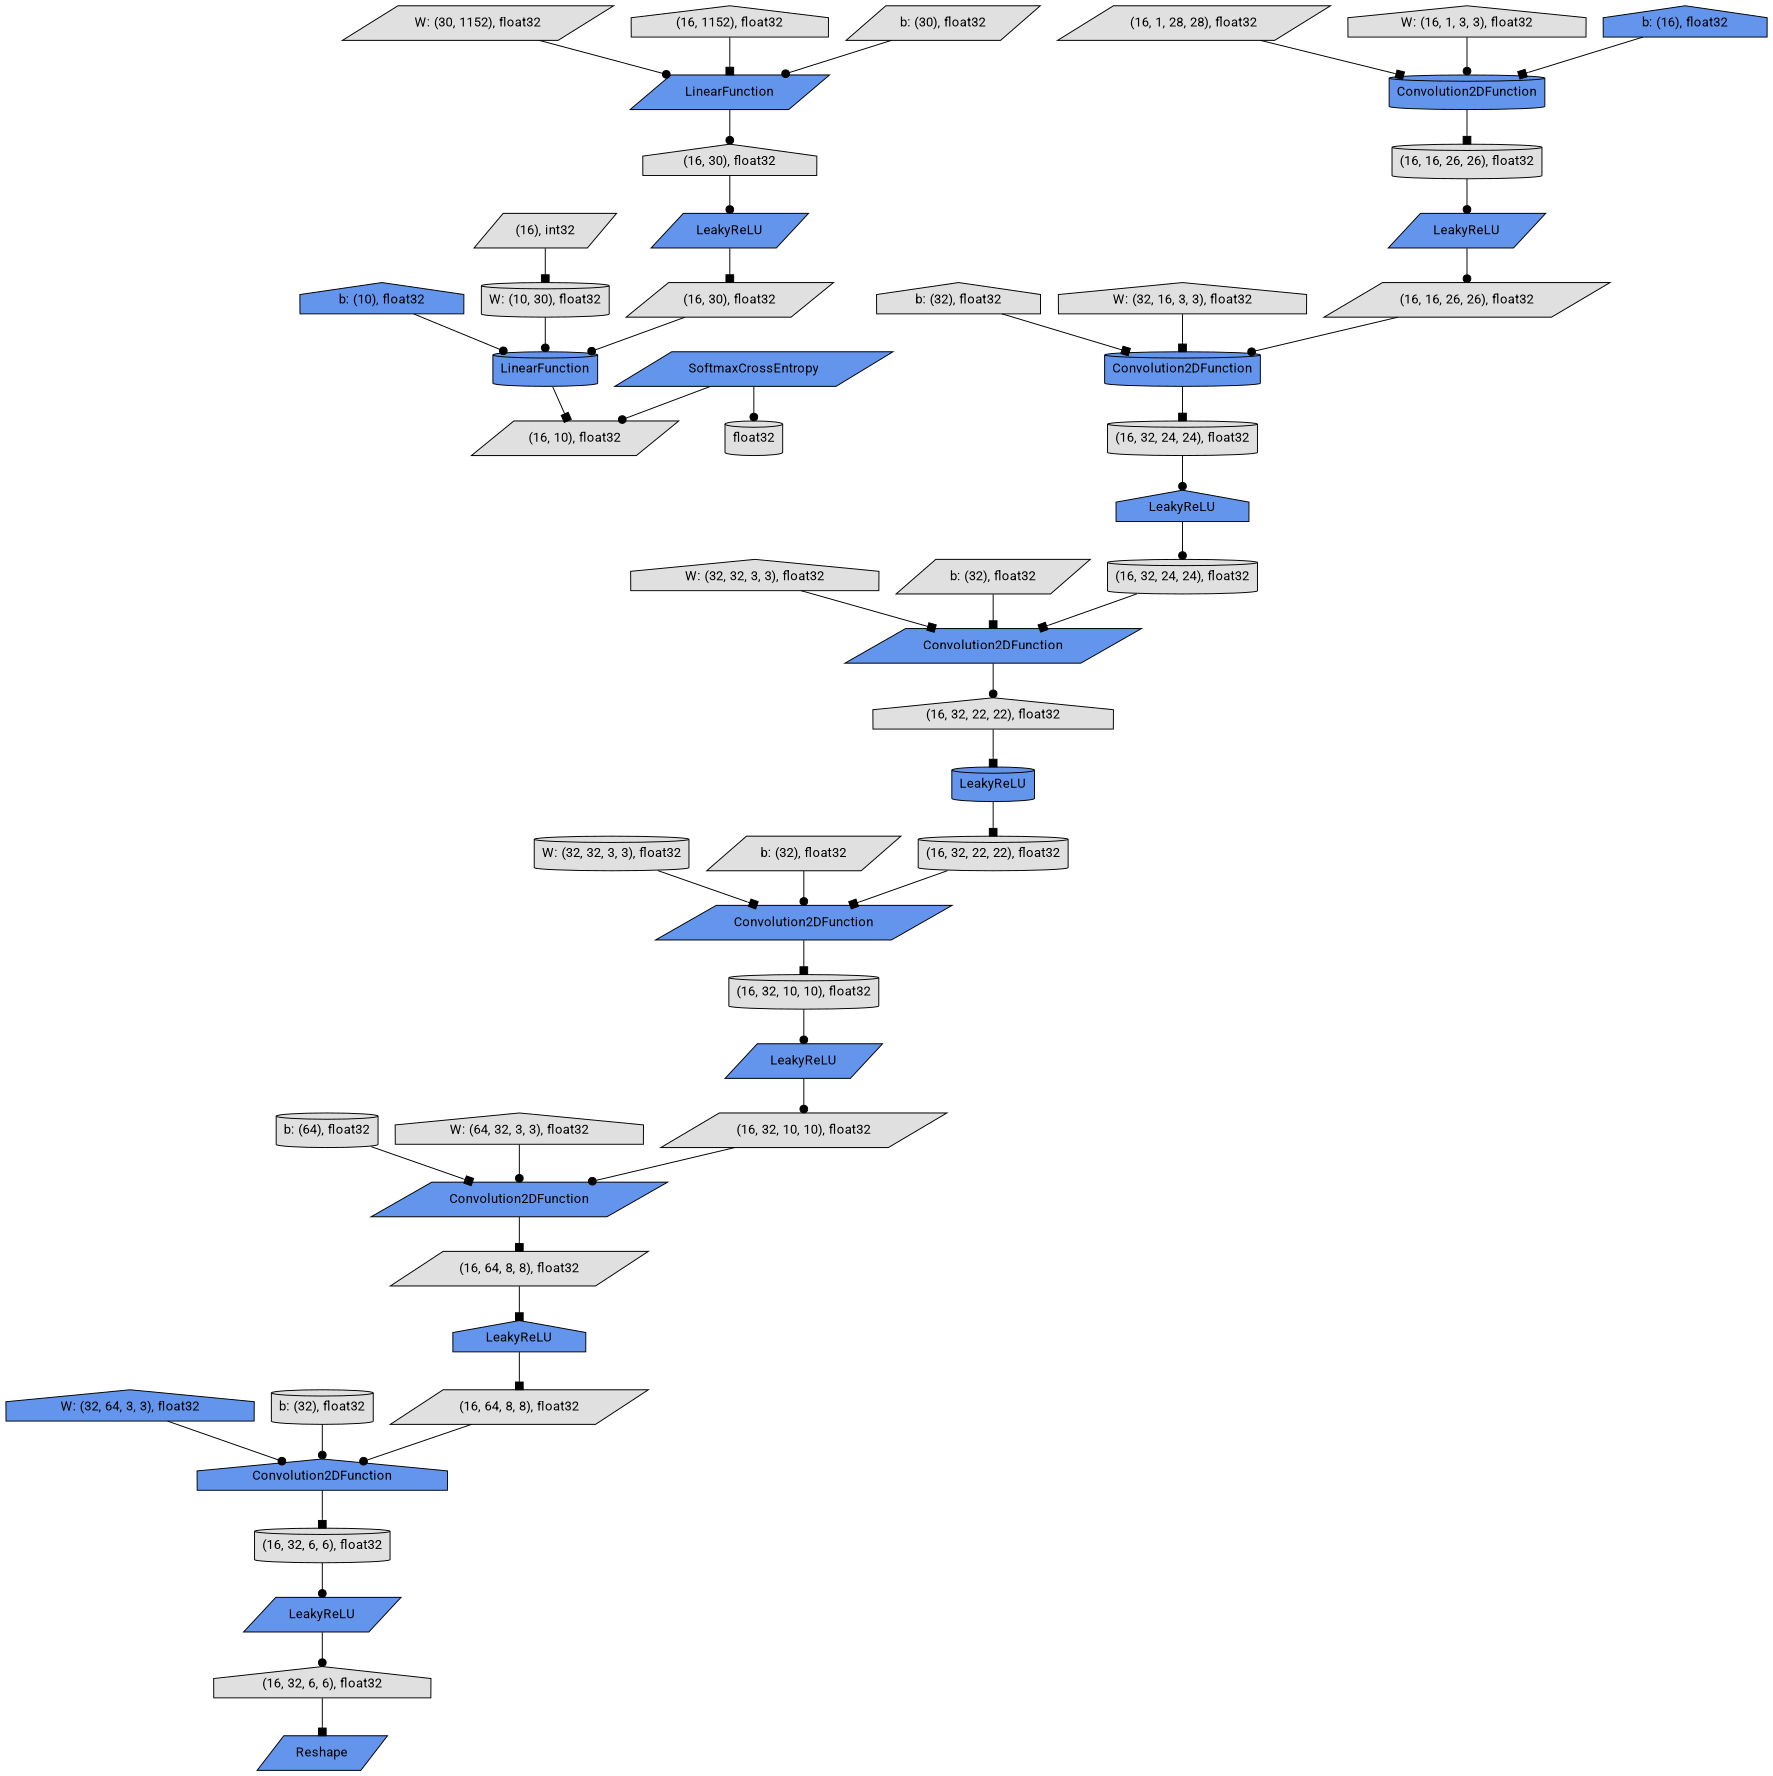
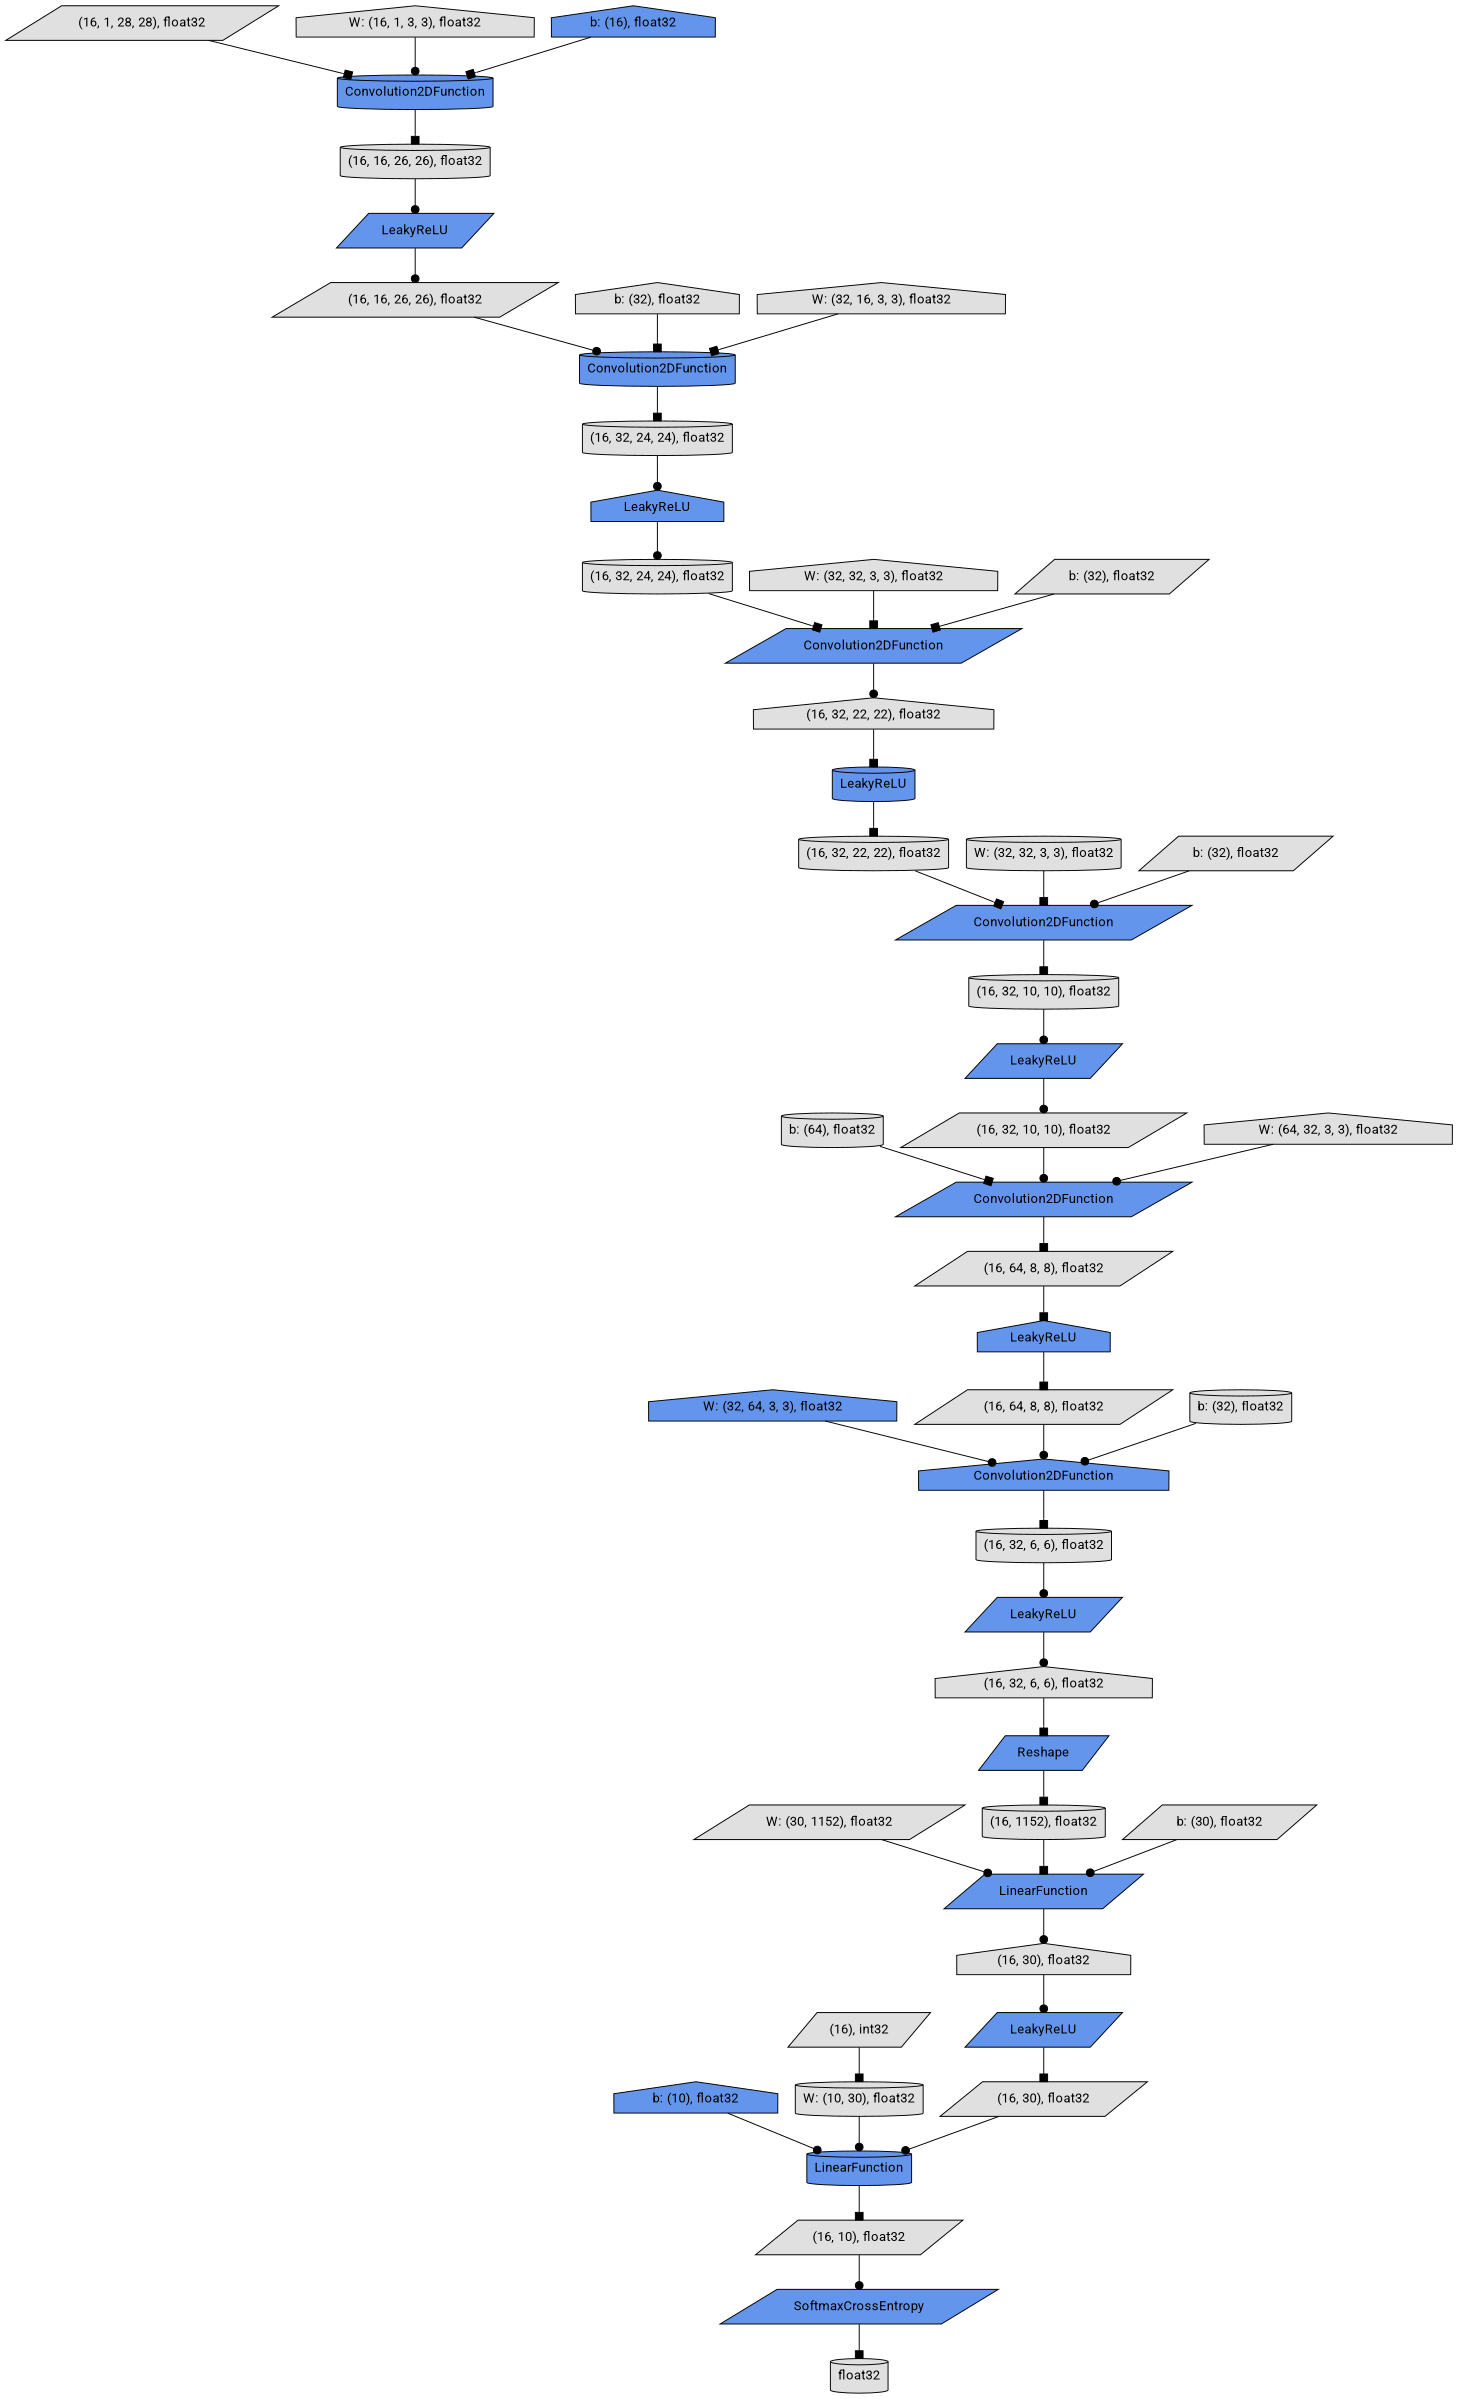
(730, 23) -> (1044, 1822)
(754, 400) -> (859, 2337)
(668, 402) -> (859, 2268)
none -> (1044, 1783)
